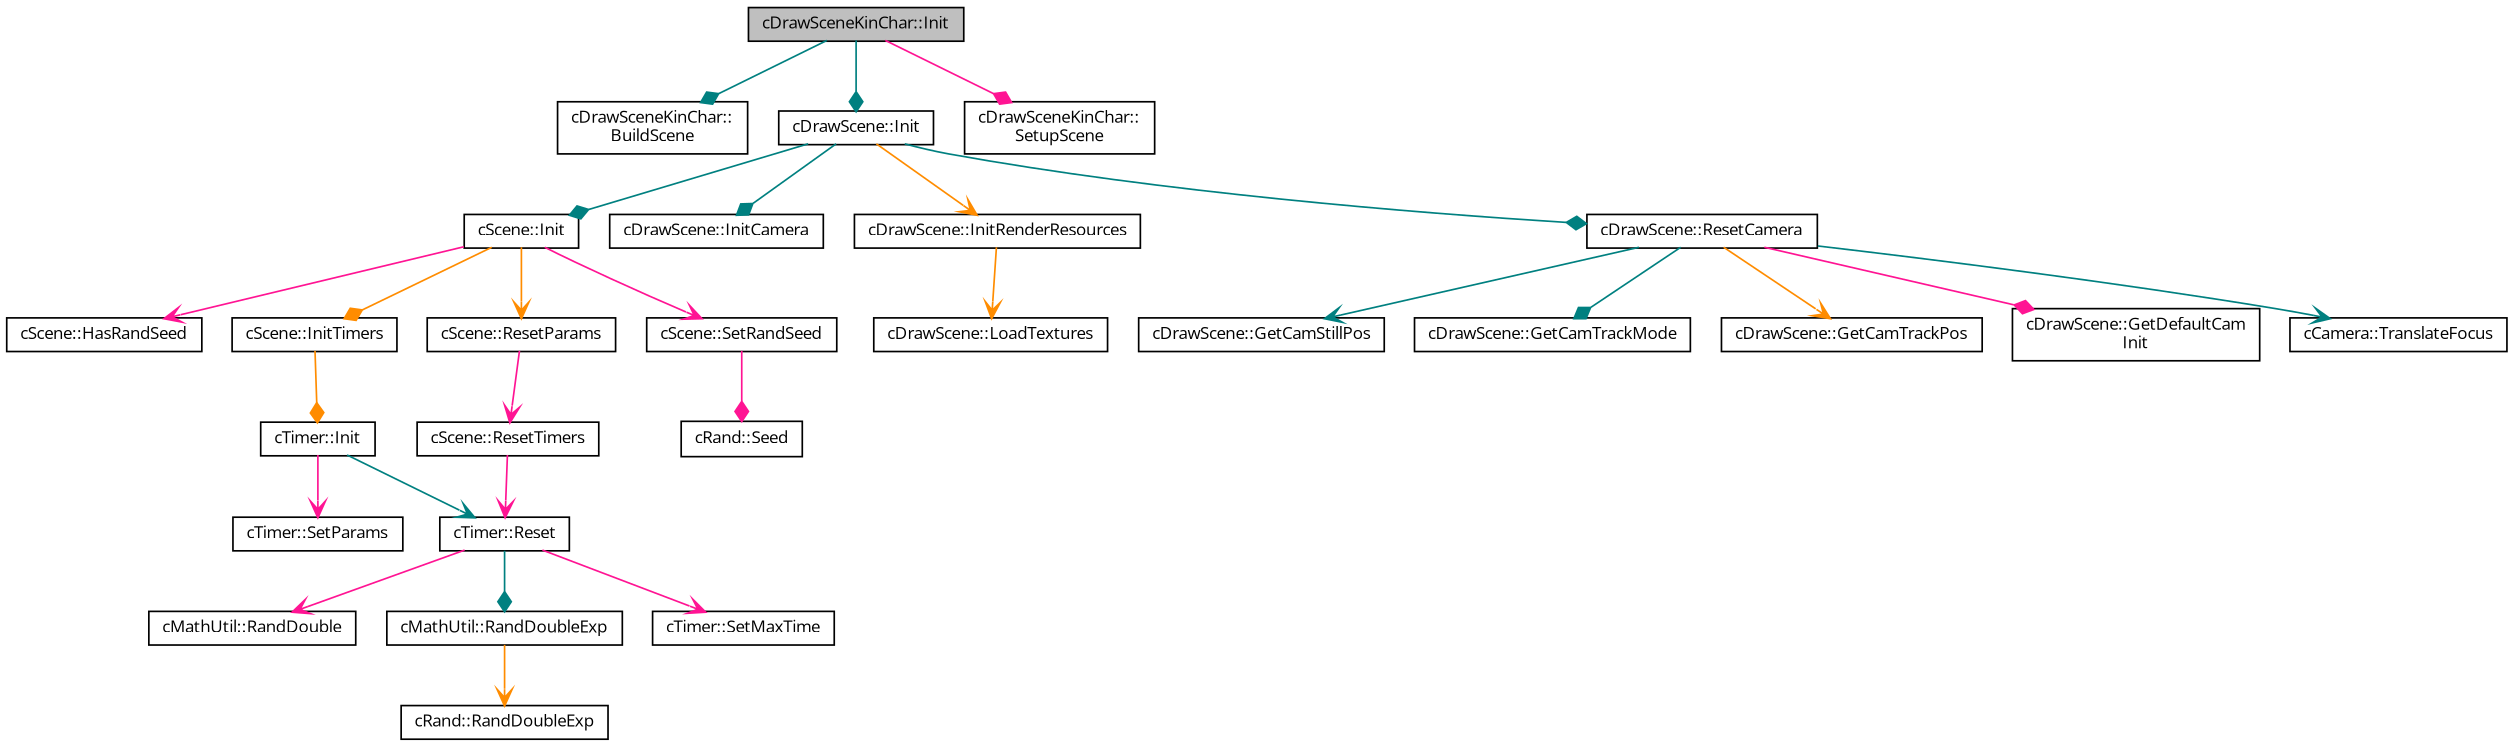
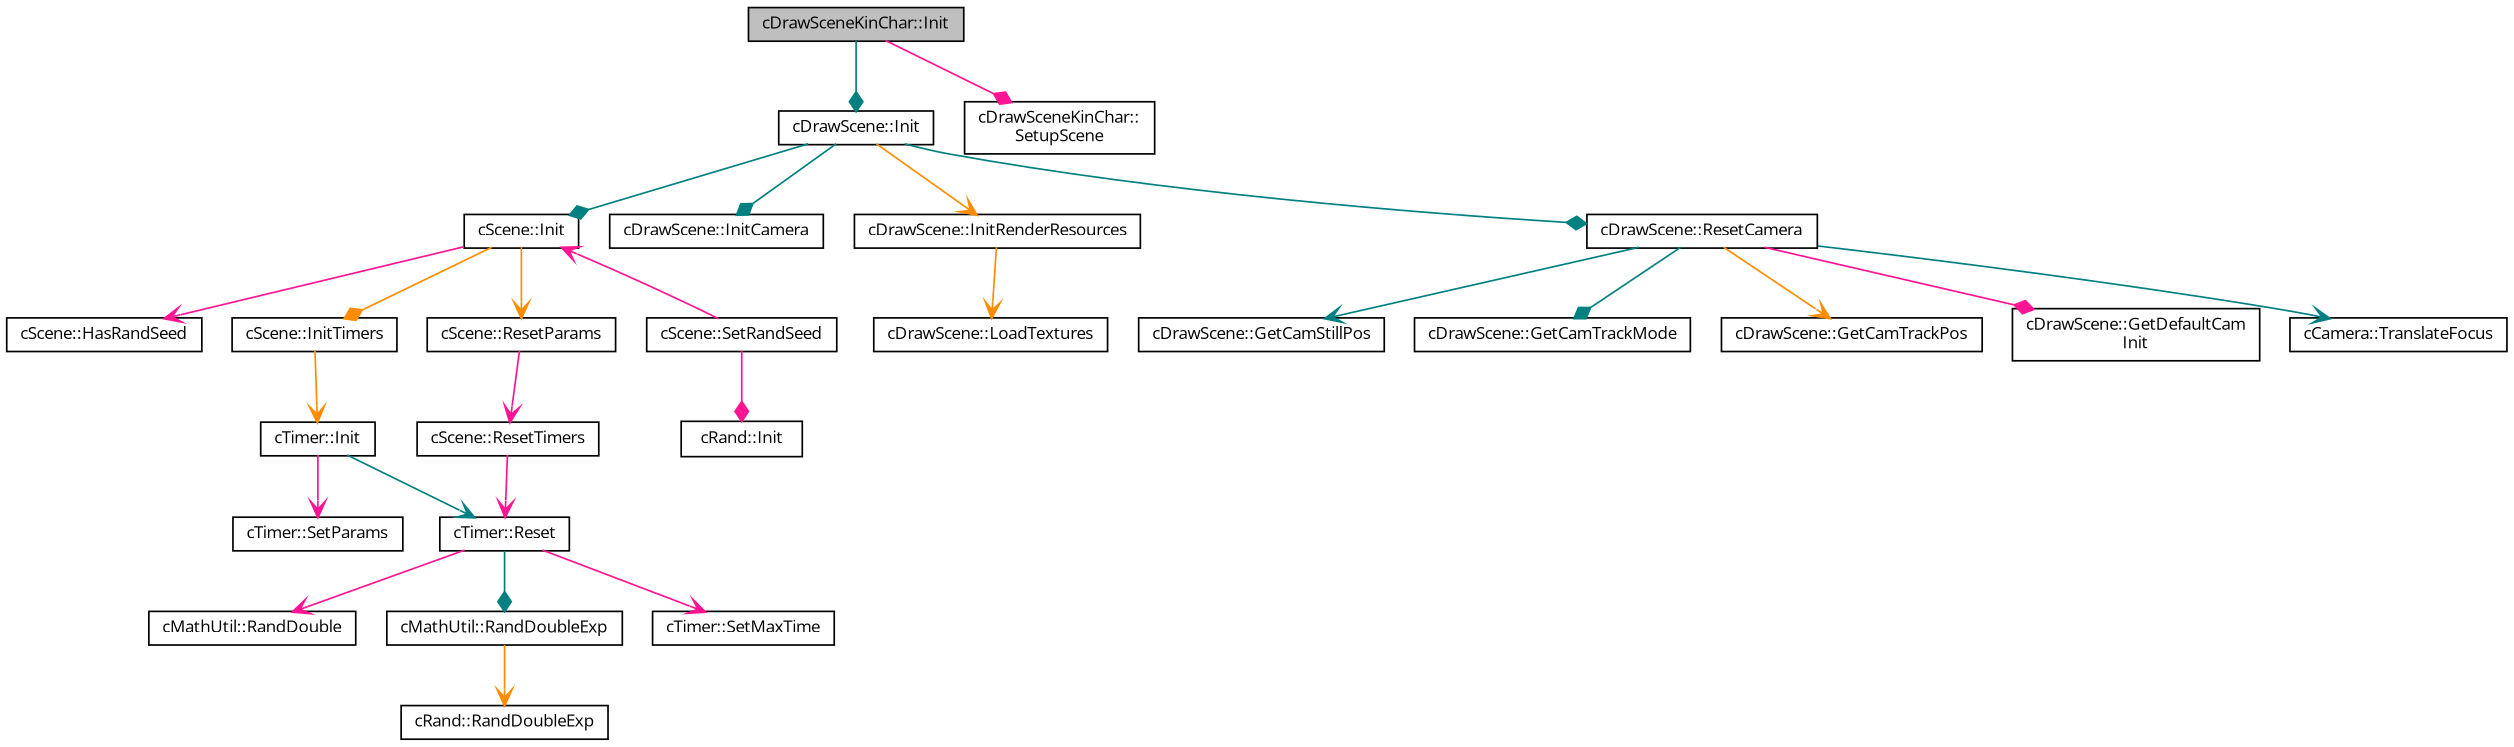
(653, 128) -> none
(615, 281) -> (648, 285)
(316, 378) -> (316, 378)
(742, 439) -> (742, 439)
